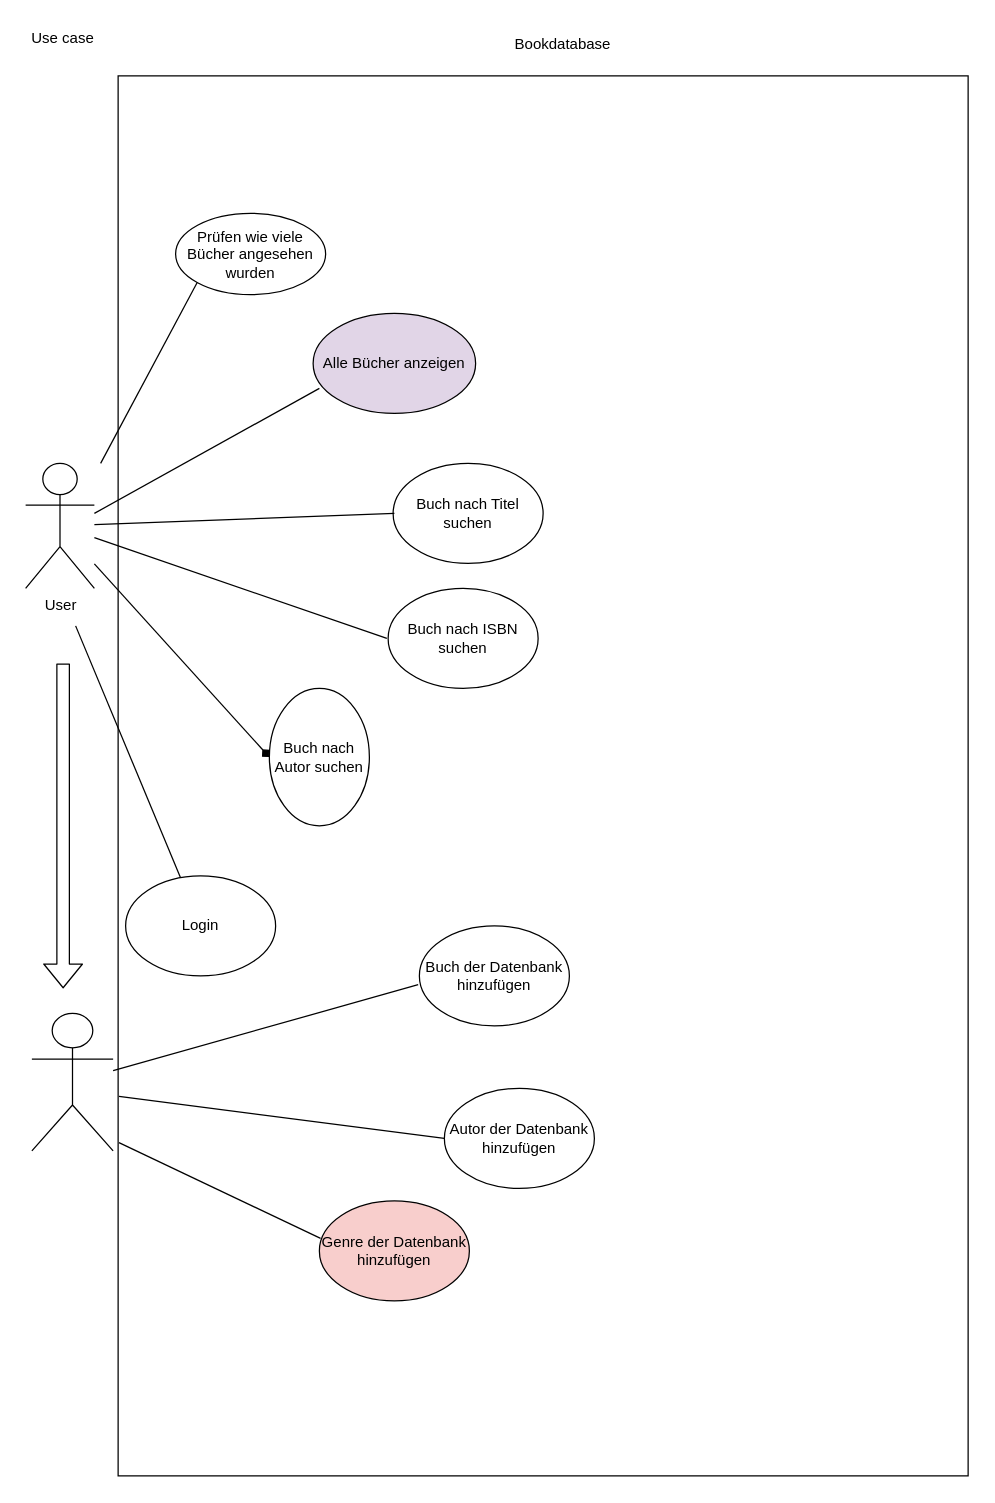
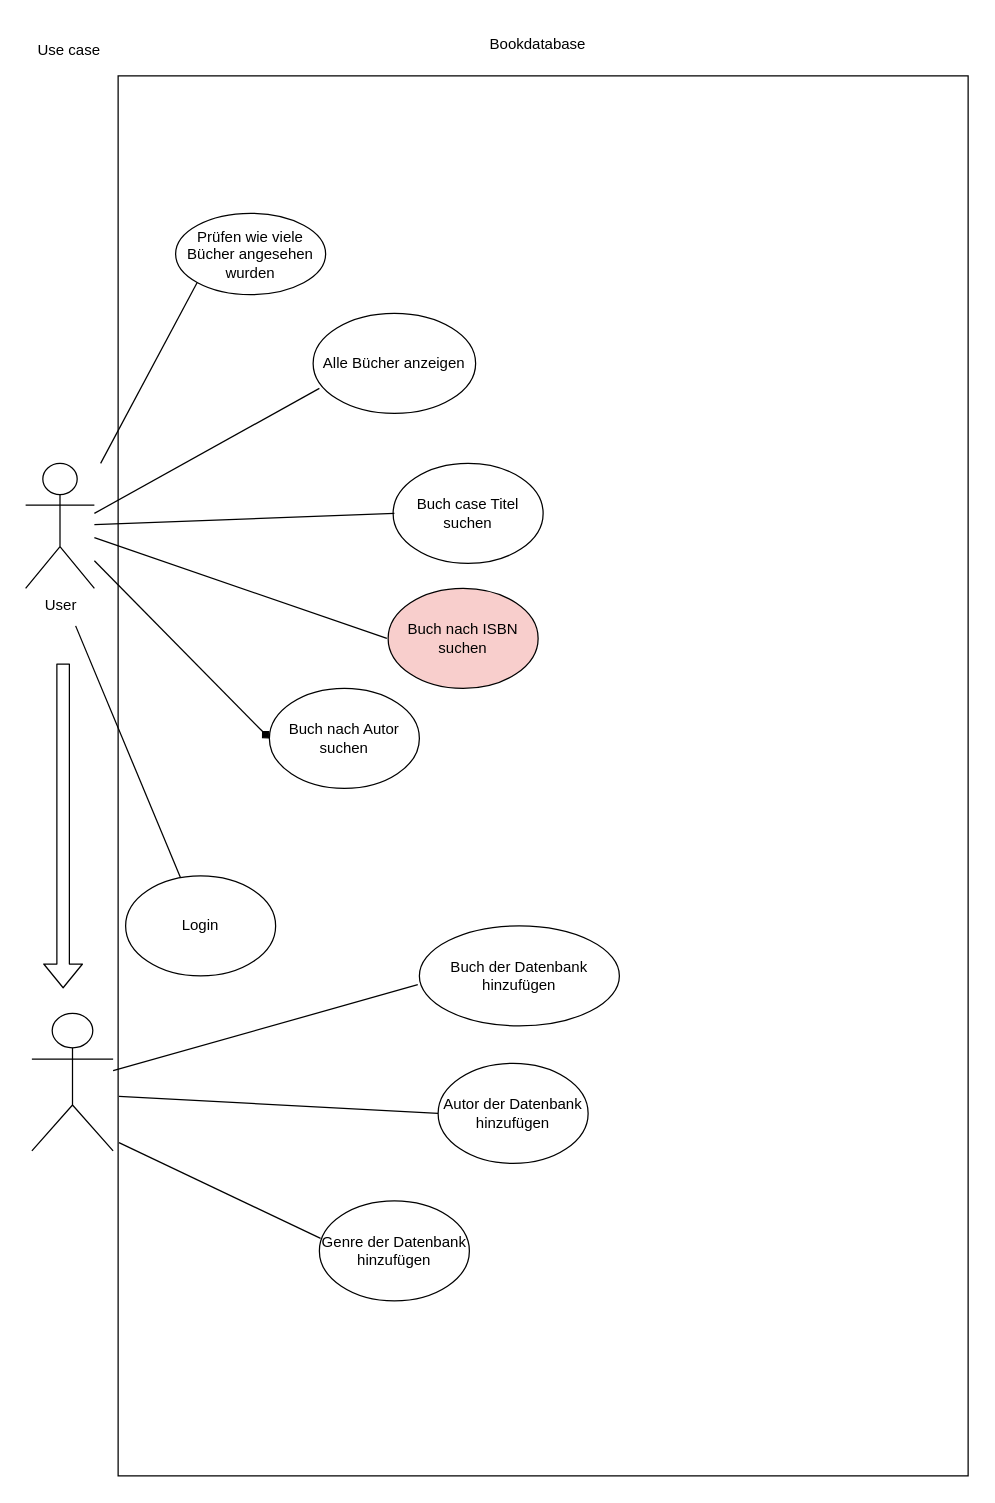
(63, 38) -> (69, 51)
(563, 44) -> (538, 44)
(394, 363) -> (394, 363)
(468, 513) -> (468, 513)
(463, 638) -> (463, 638)
(319, 757) -> (344, 738)
(494, 976) -> (519, 976)
(519, 1138) -> (513, 1113)
(394, 1251) -> (394, 1251)
